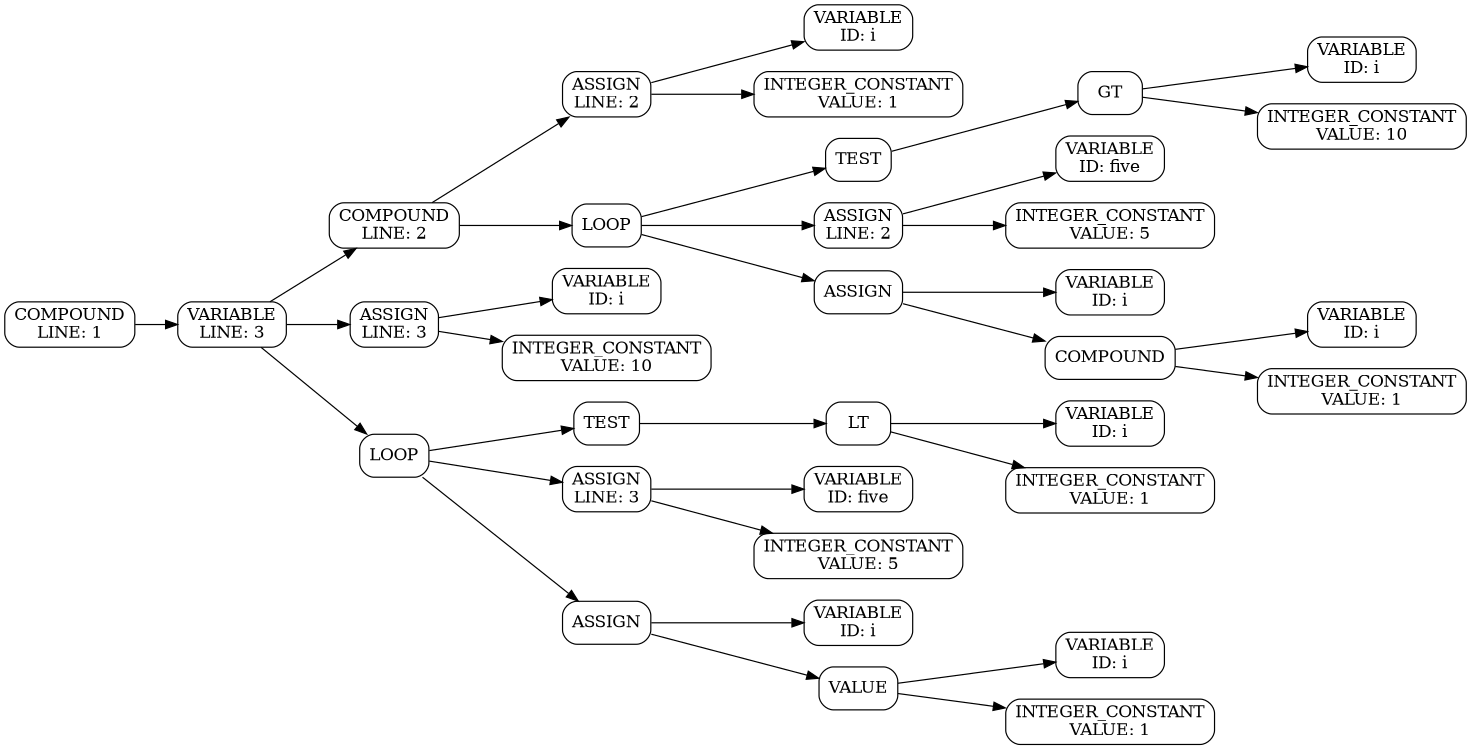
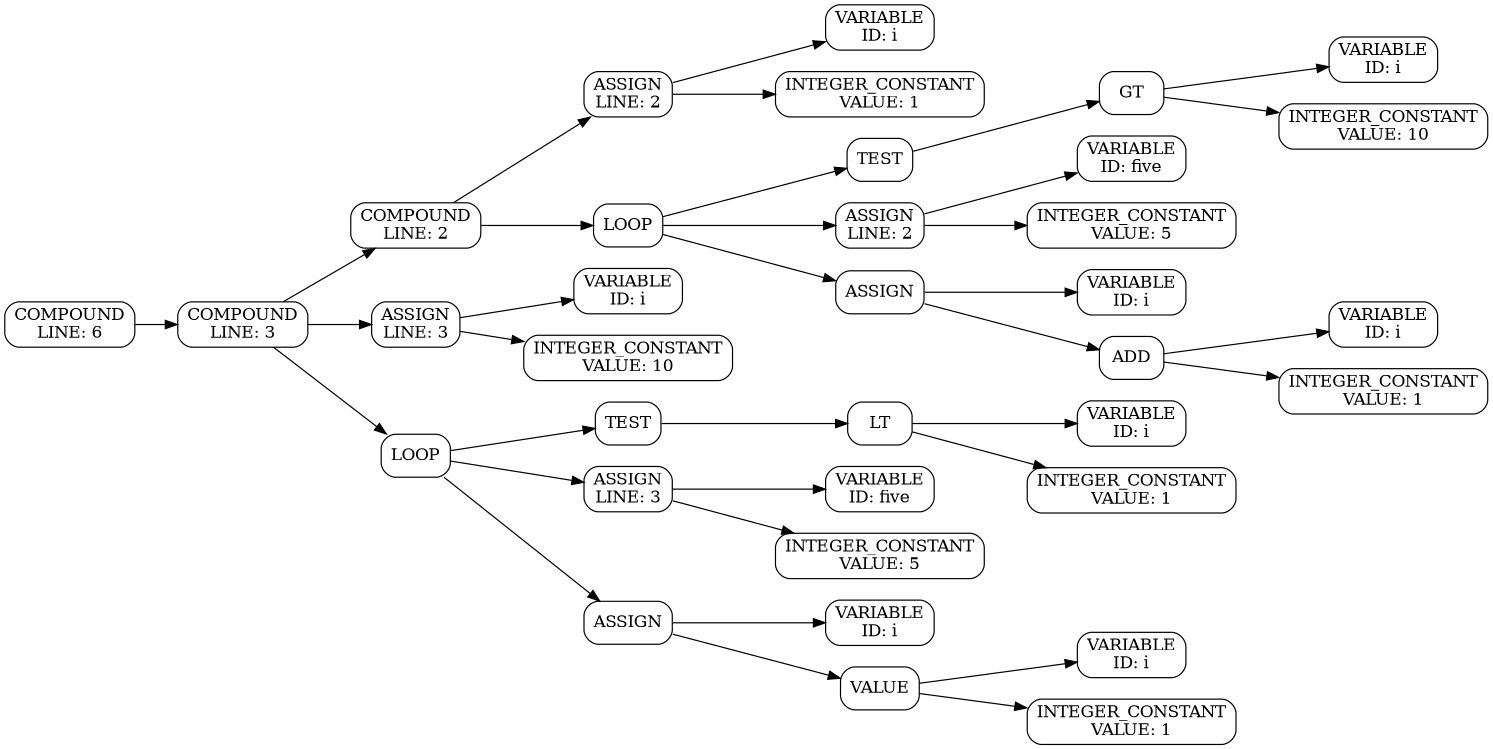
(70, 325) -> (70, 325)
(232, 325) -> (243, 325)
(1110, 358) -> (1132, 358)
